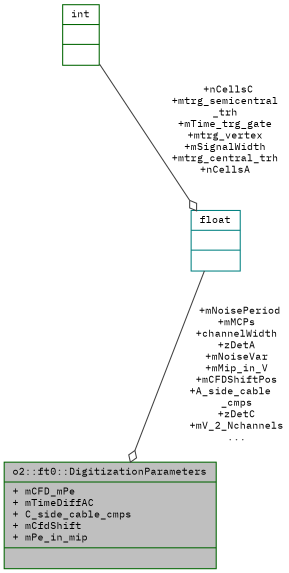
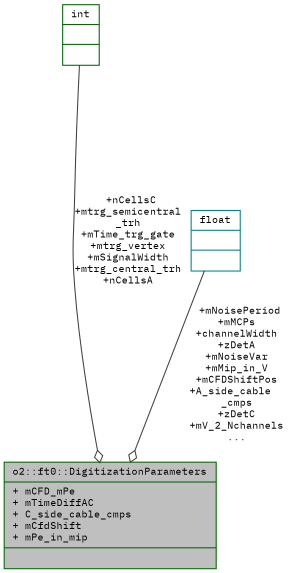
(144, 132) -> (73, 258)
